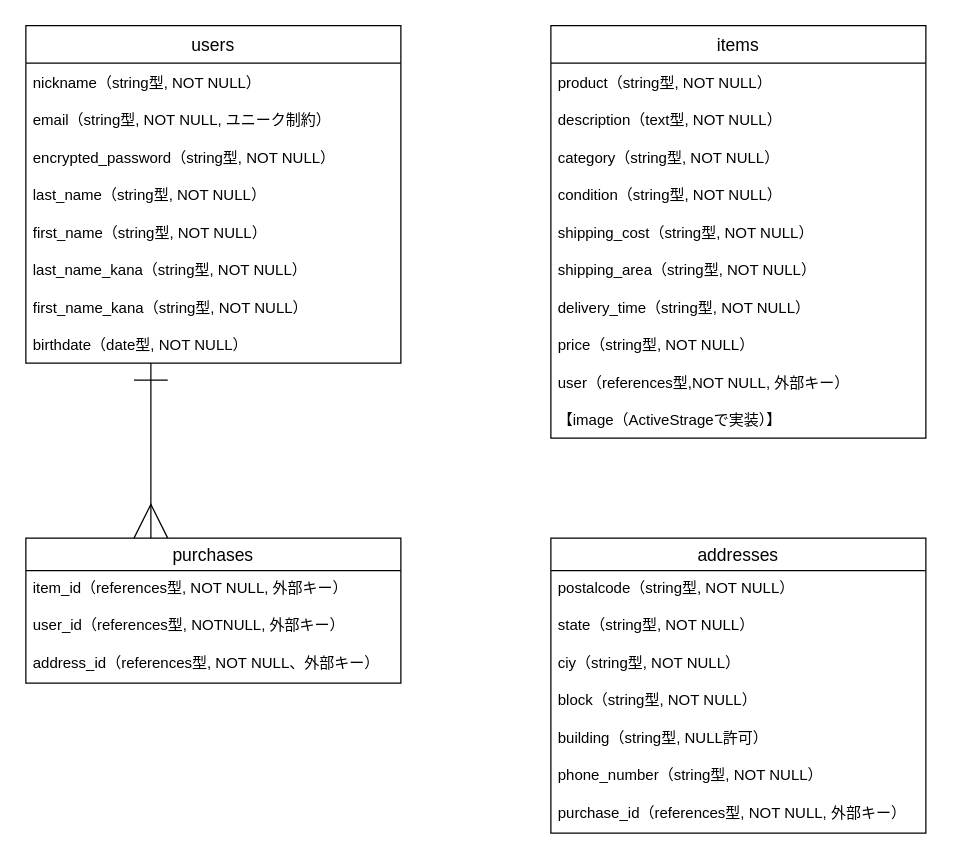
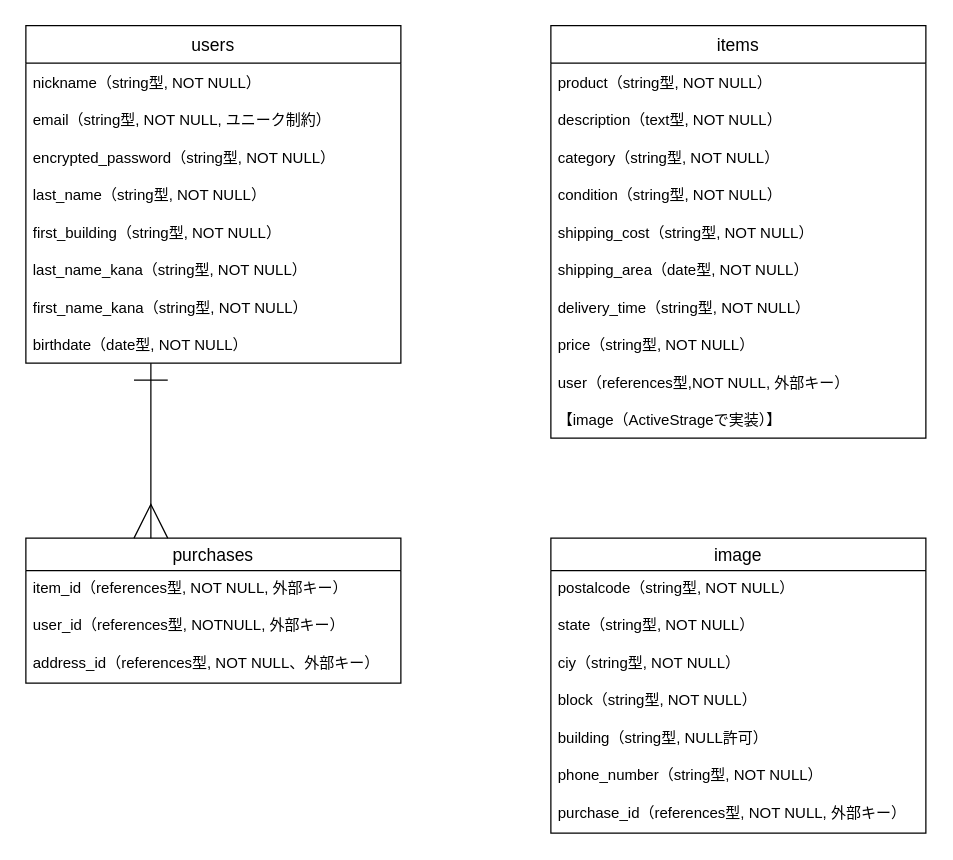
(154, 233) -> (165, 233)
(690, 270) -> (684, 270)
(738, 555) -> (738, 555)
